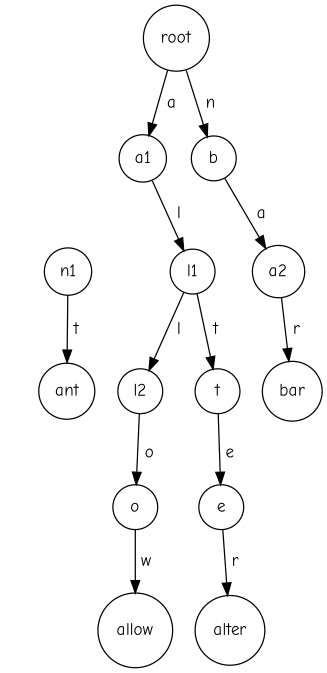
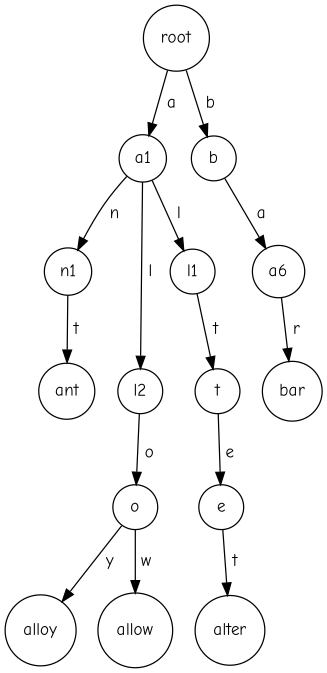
(208, 103) -> (208, 103)
none -> (103, 206)
(279, 272) -> (279, 272)
(169, 326) -> (142, 269)
(232, 561) -> (232, 561)
none -> (41, 630)
